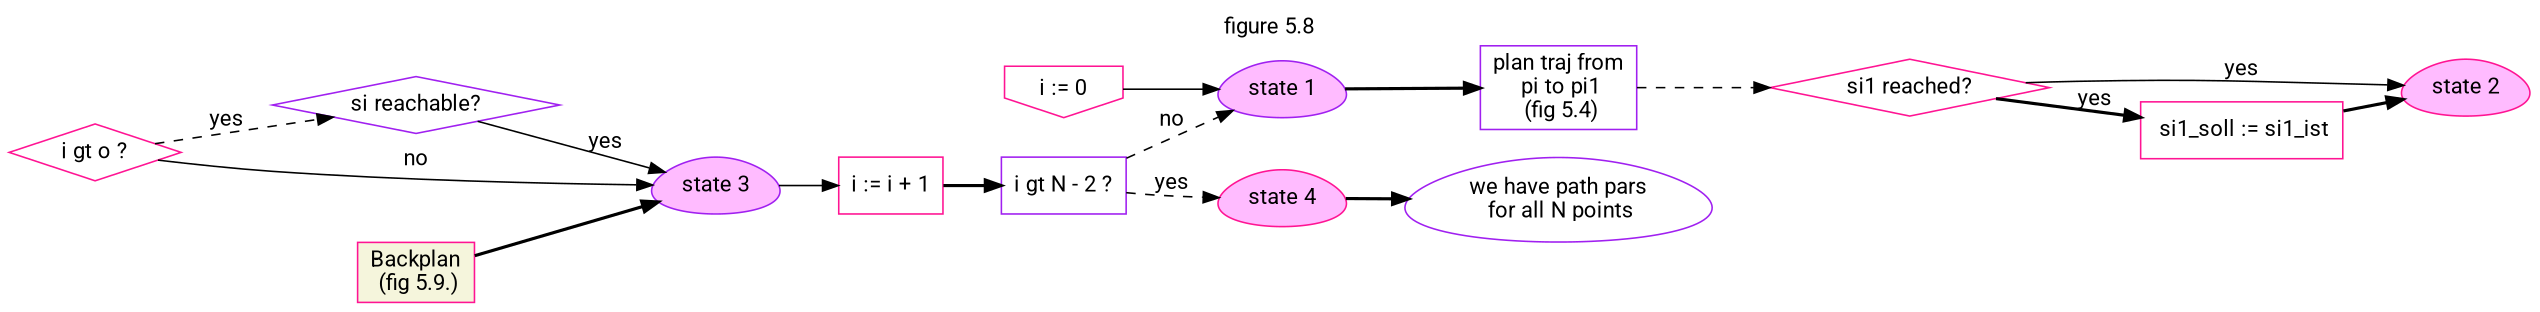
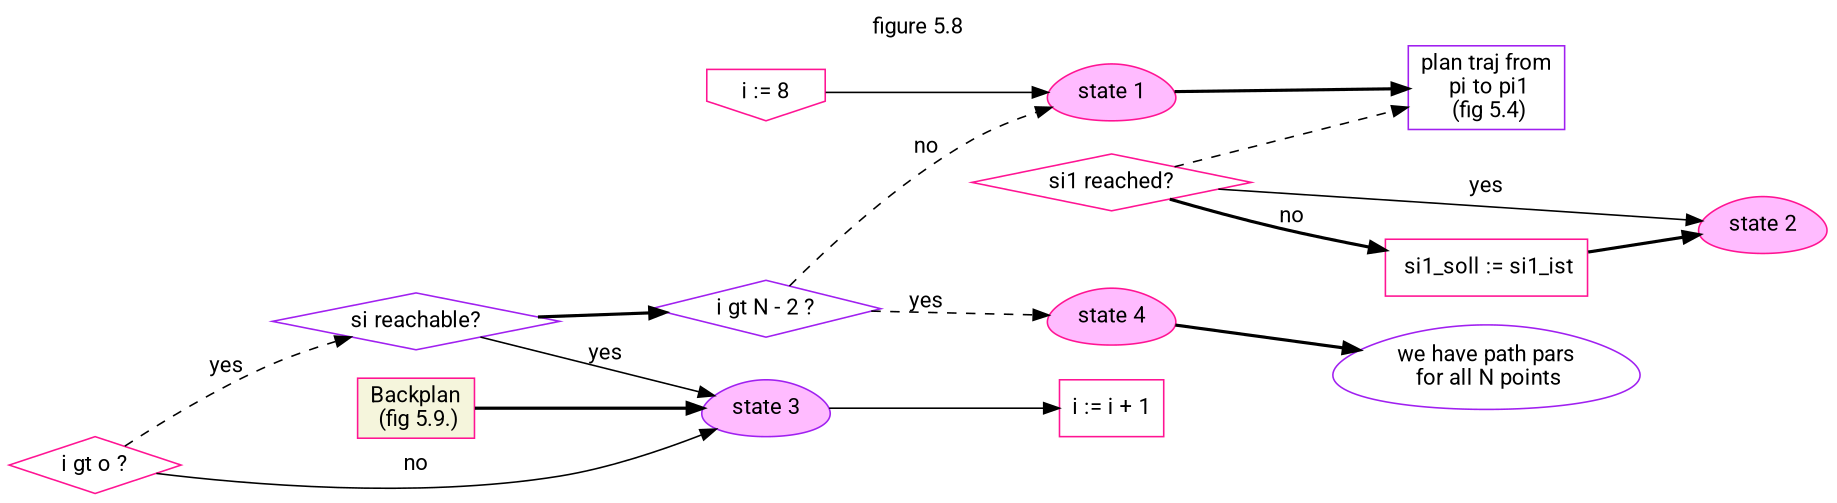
(1695, 88) -> (1284, 139)
(1064, 89) -> (766, 92)
(1282, 89) -> (1112, 92)
(2095, 99) -> (1292, 216)
(964, 186) -> (594, 315)
(1064, 186) -> (766, 309)
